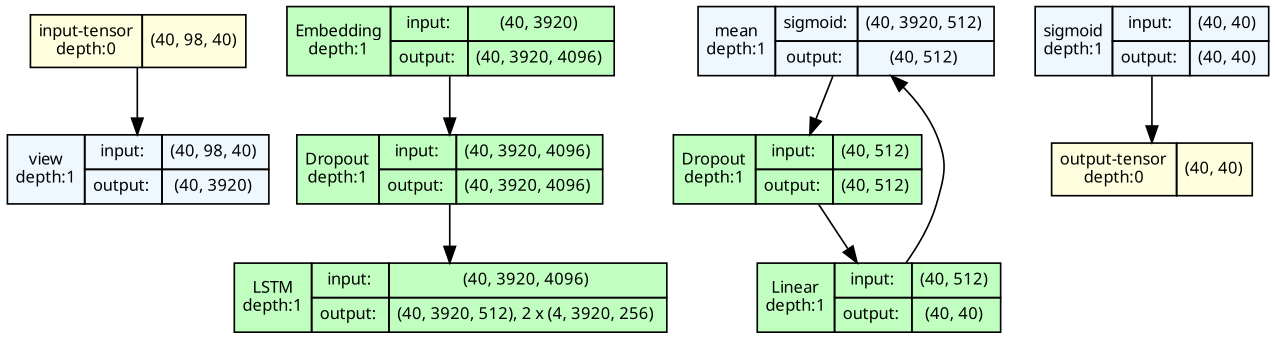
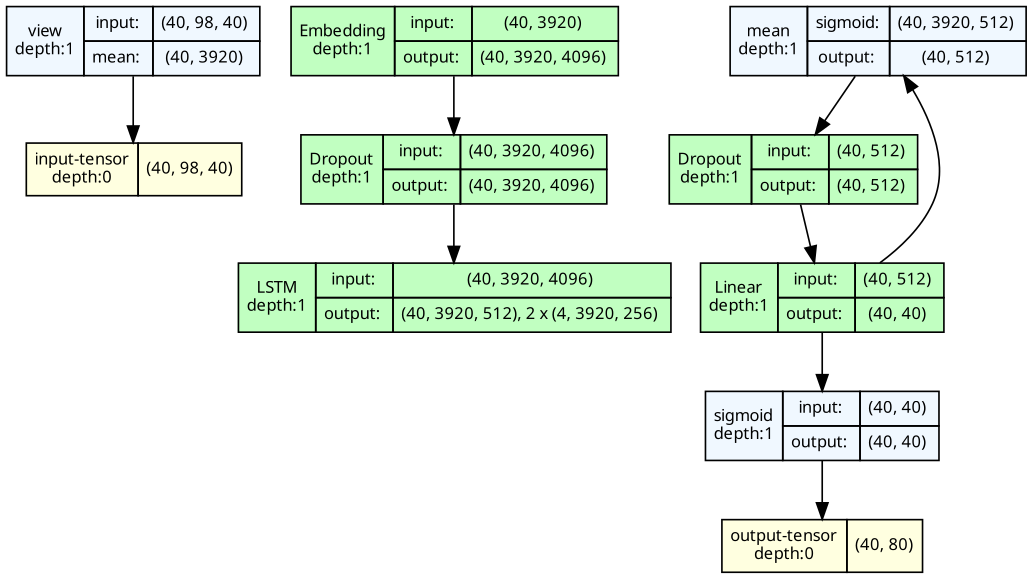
(137, 93) -> (133, 101)
(1214, 169) -> (885, 545)
(123, 186) -> (118, 58)
none -> (822, 354)
